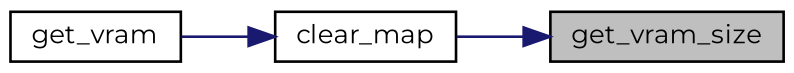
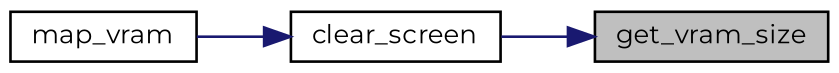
(96, 37) -> (104, 37)
(366, 37) -> (396, 37)
